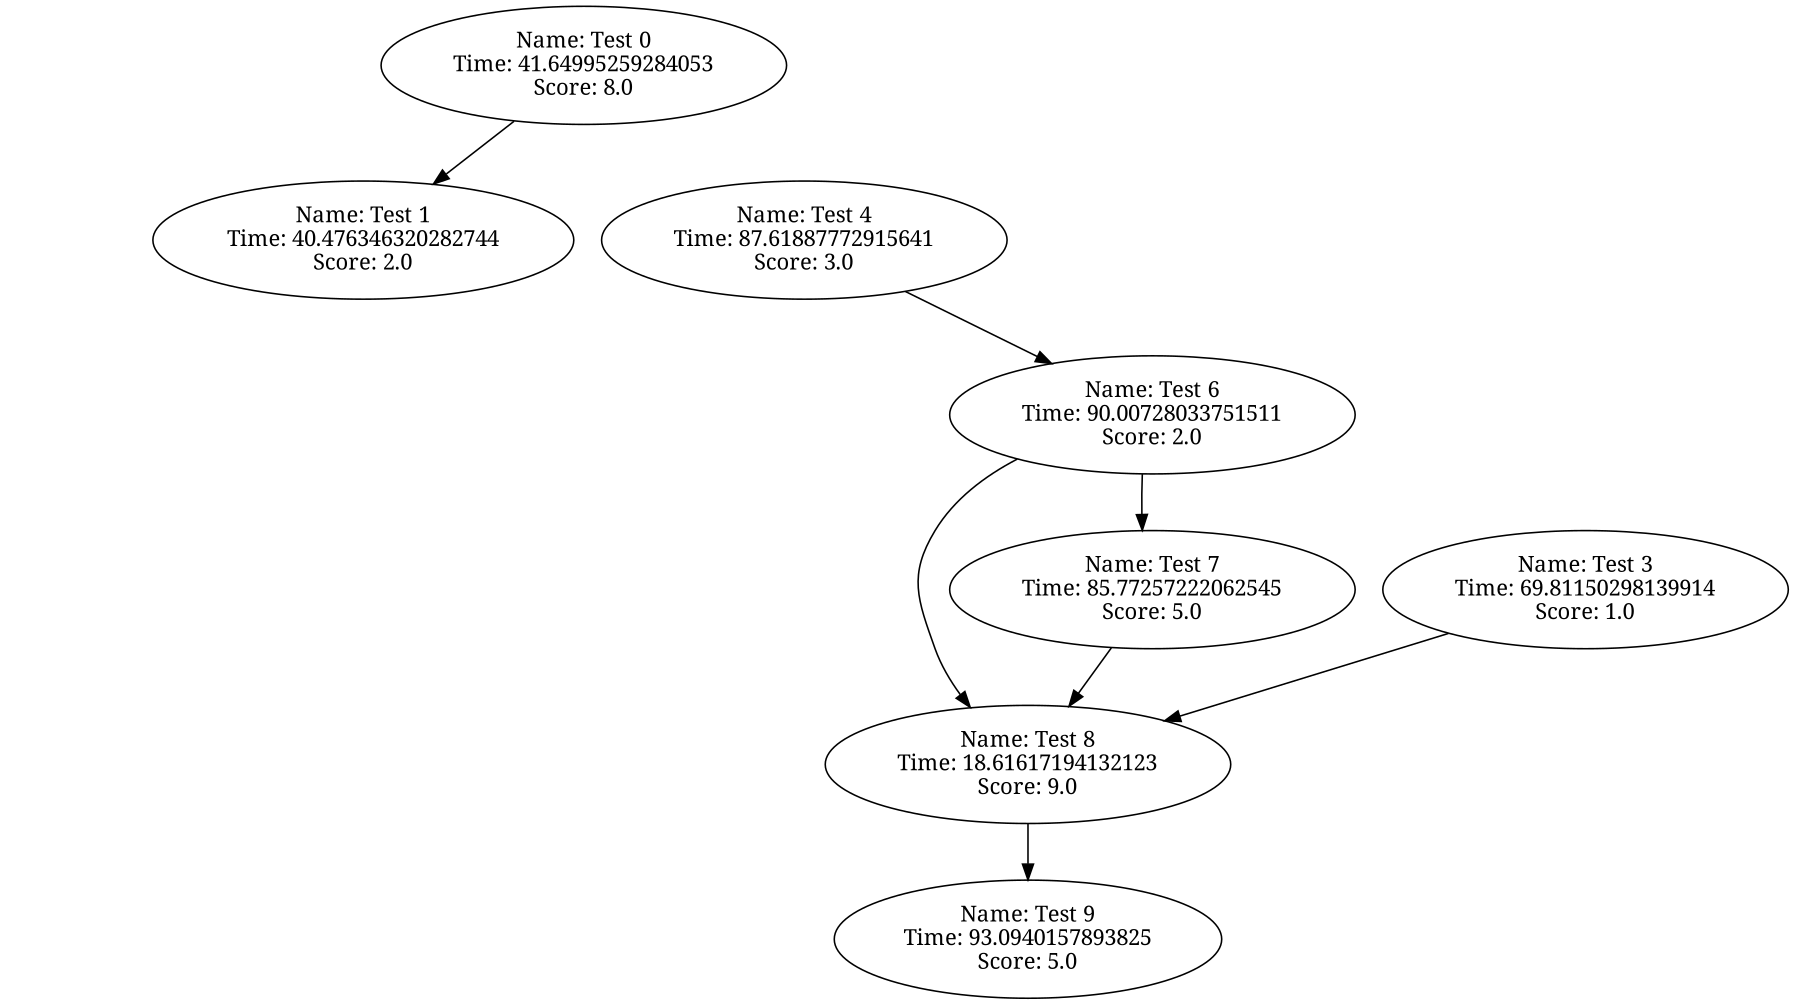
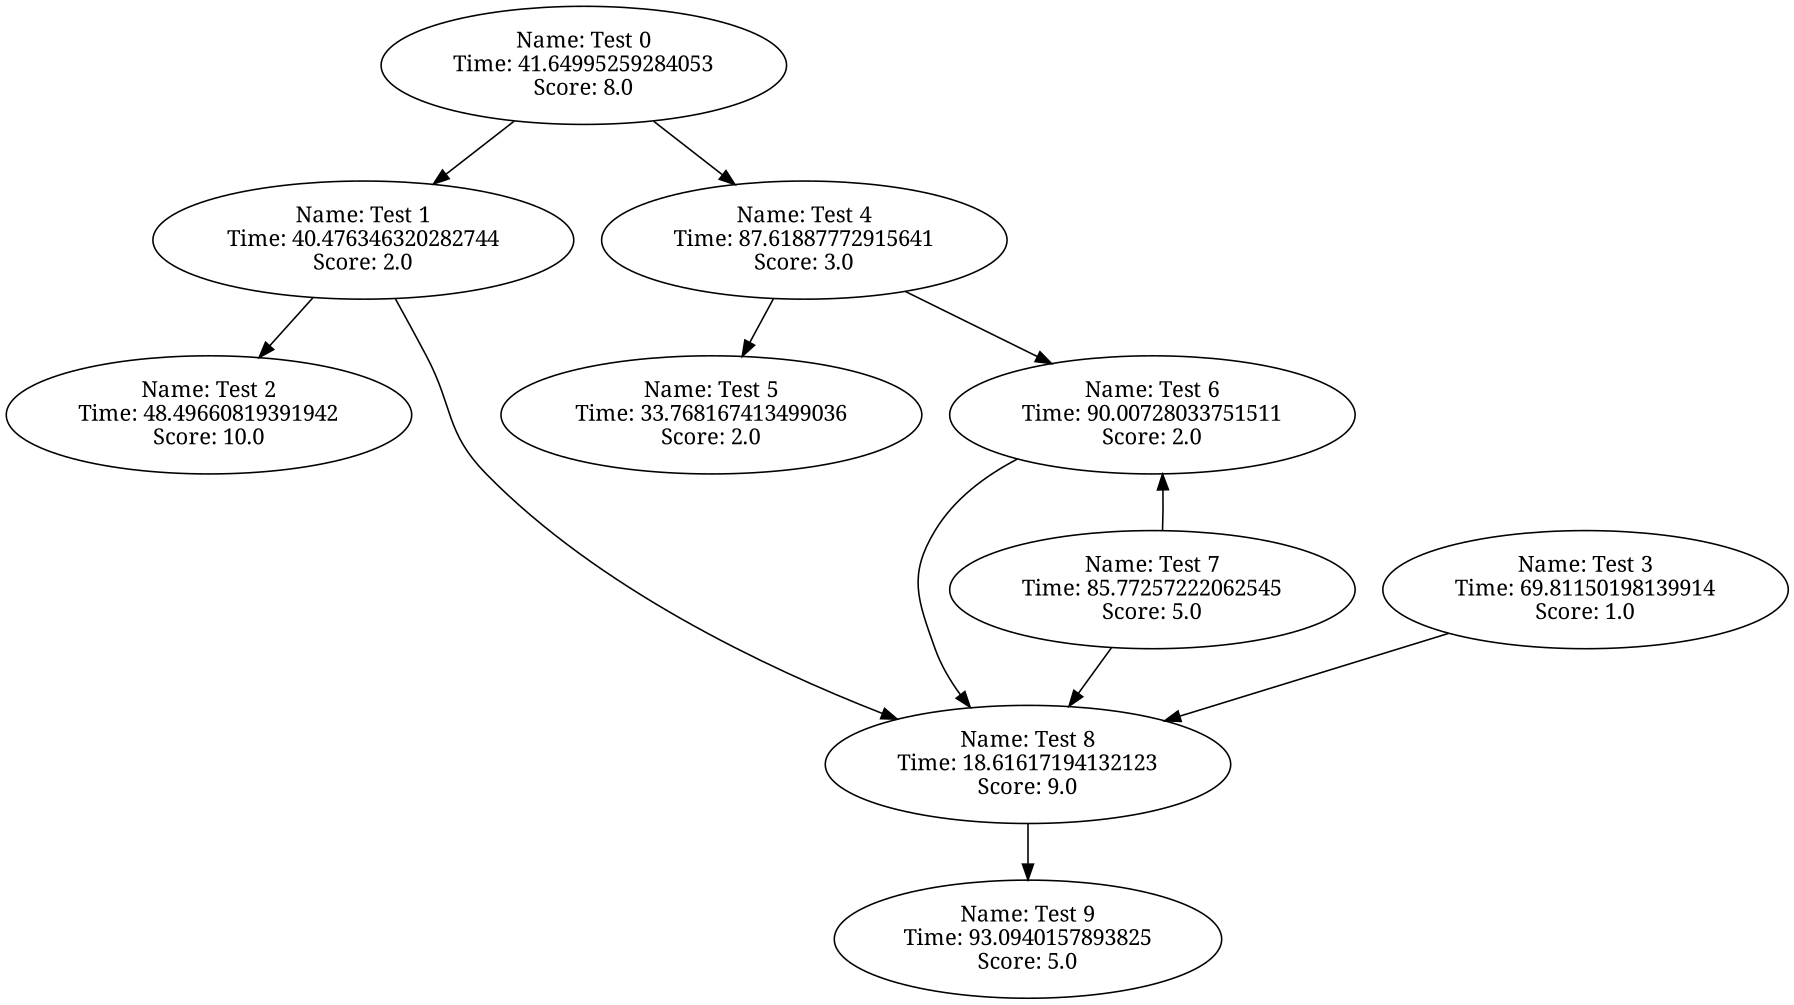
none -> (688, 148)
none -> (209, 415)
none -> (711, 415)
(1142, 494) -> (1163, 510)
none -> (589, 560)
(1586, 590) -> (1586, 590)
